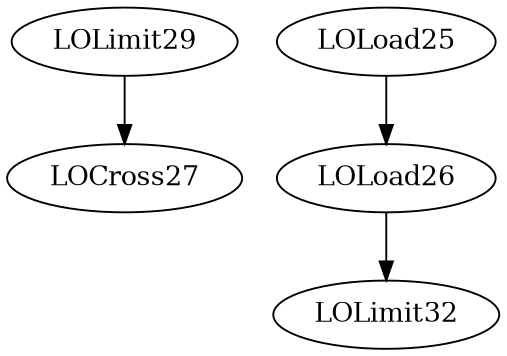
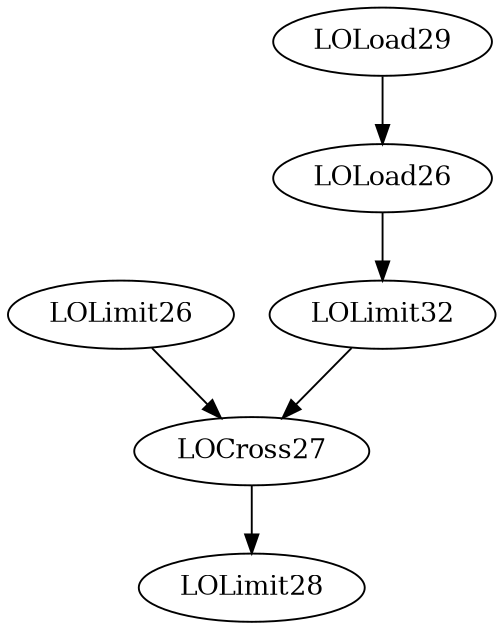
(125, 42) -> (121, 315)
(386, 42) -> (383, 42)
none -> (324, 376)
none -> (252, 588)
